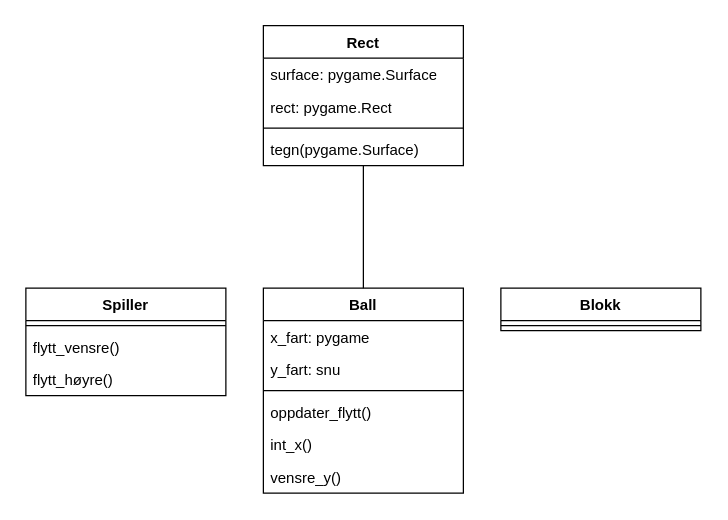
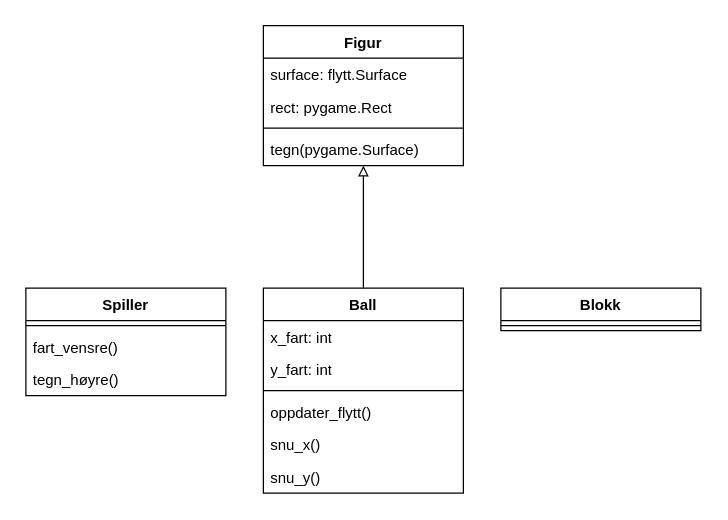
(363, 43) -> (363, 43)
(361, 76) -> (355, 76)
(363, 173) -> (363, 177)
(326, 338) -> (311, 338)
(90, 348) -> (88, 348)
(313, 371) -> (311, 371)
(86, 381) -> (84, 381)
(298, 446) -> (300, 446)
(313, 478) -> (300, 478)
